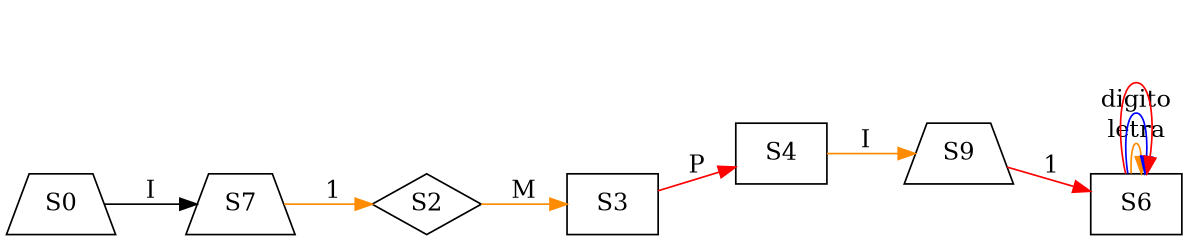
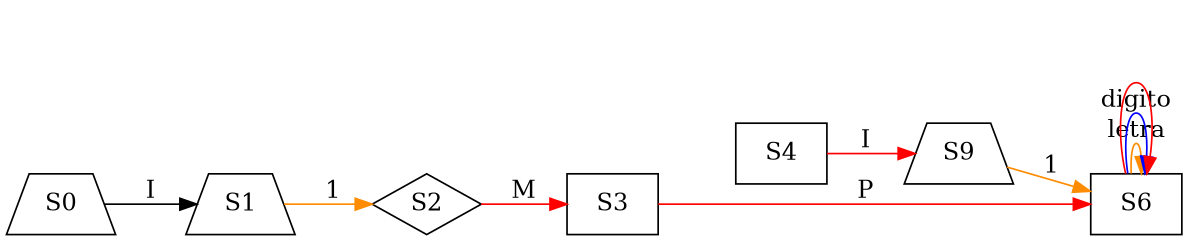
(862, 154) -> (862, 154)
(1040, 177) -> (1040, 177)
(689, 181) -> (866, 204)
(240, 204) -> (240, 204)
(515, 204) -> (515, 204)
